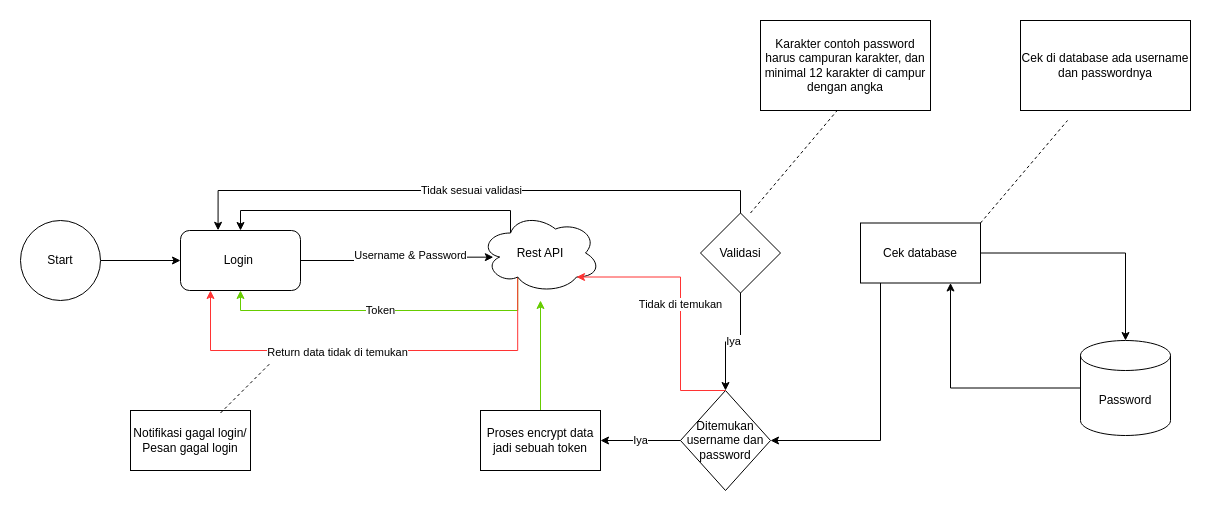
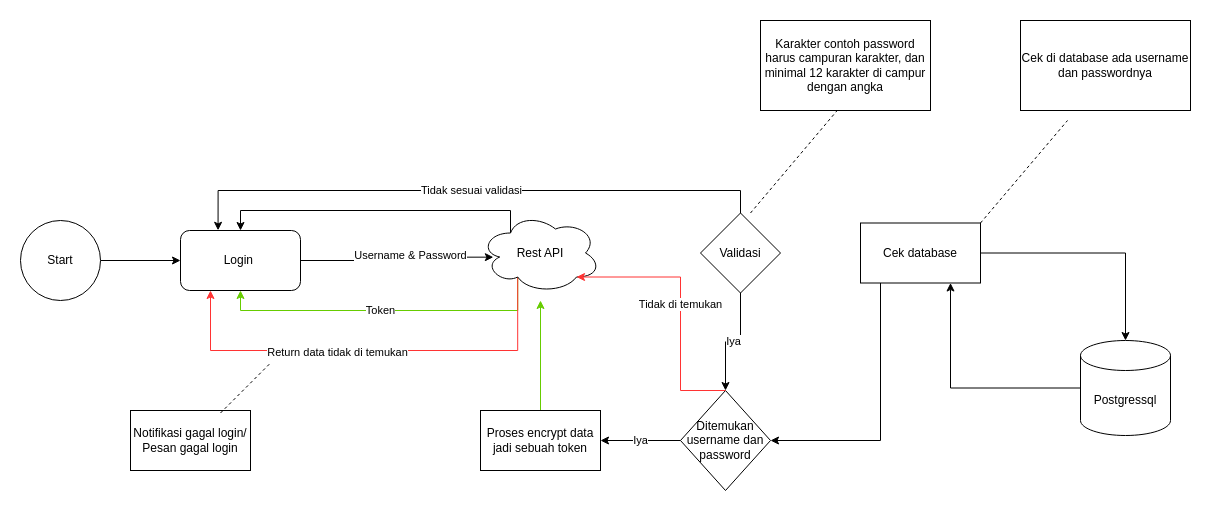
(1126, 401) -> (1126, 401)
